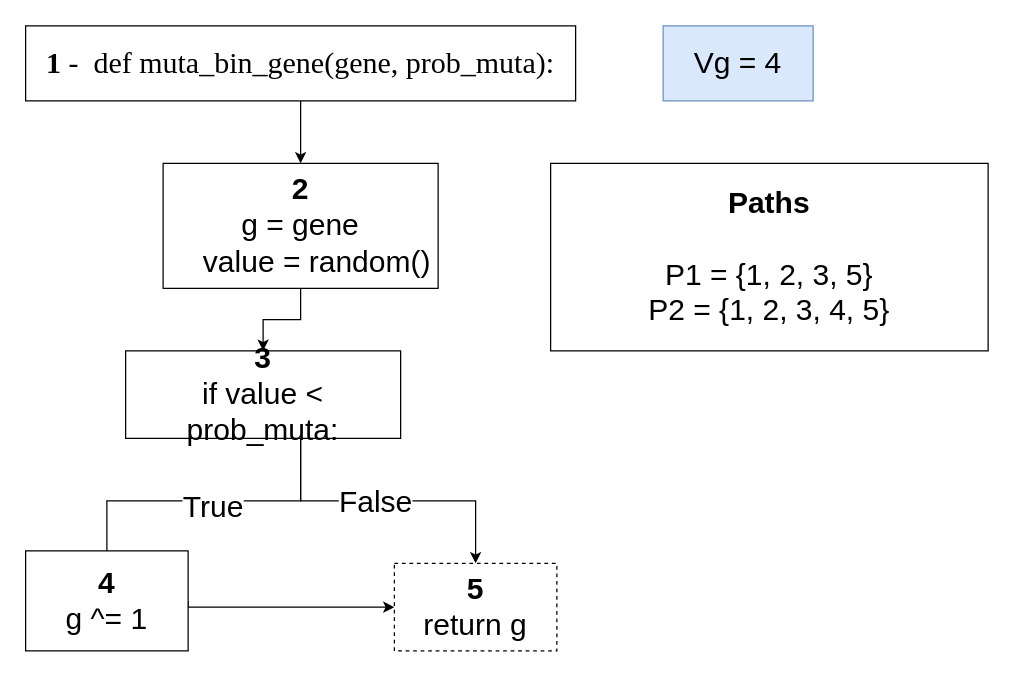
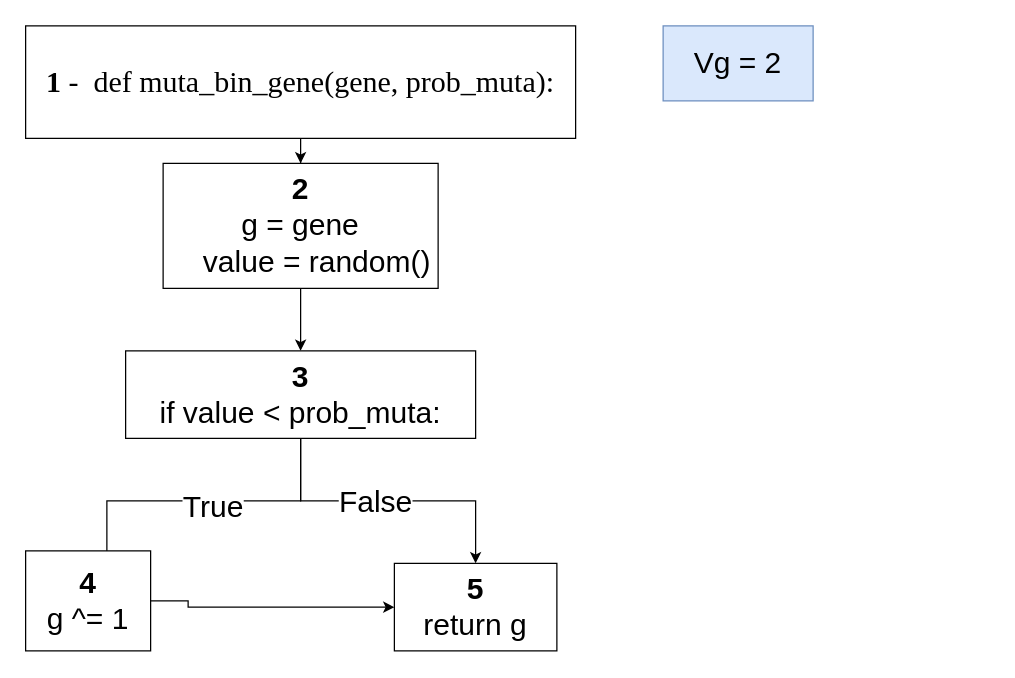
(301, 63) -> (301, 82)
(738, 63) -> (738, 63)
(769, 257) -> none
(263, 394) -> (301, 394)
(107, 601) -> (88, 601)
(476, 607) -> (476, 607)
